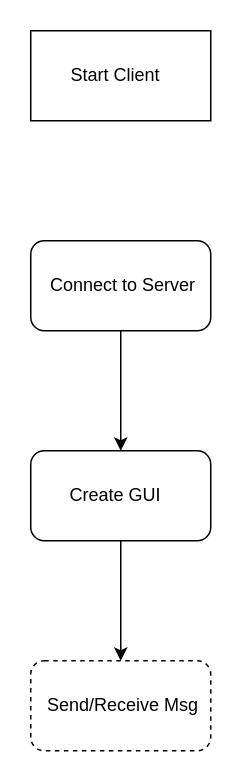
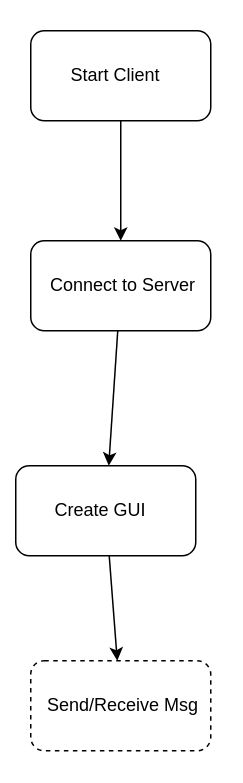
(121, 76) -> (121, 76)
none -> (121, 176)
(121, 496) -> (106, 511)
